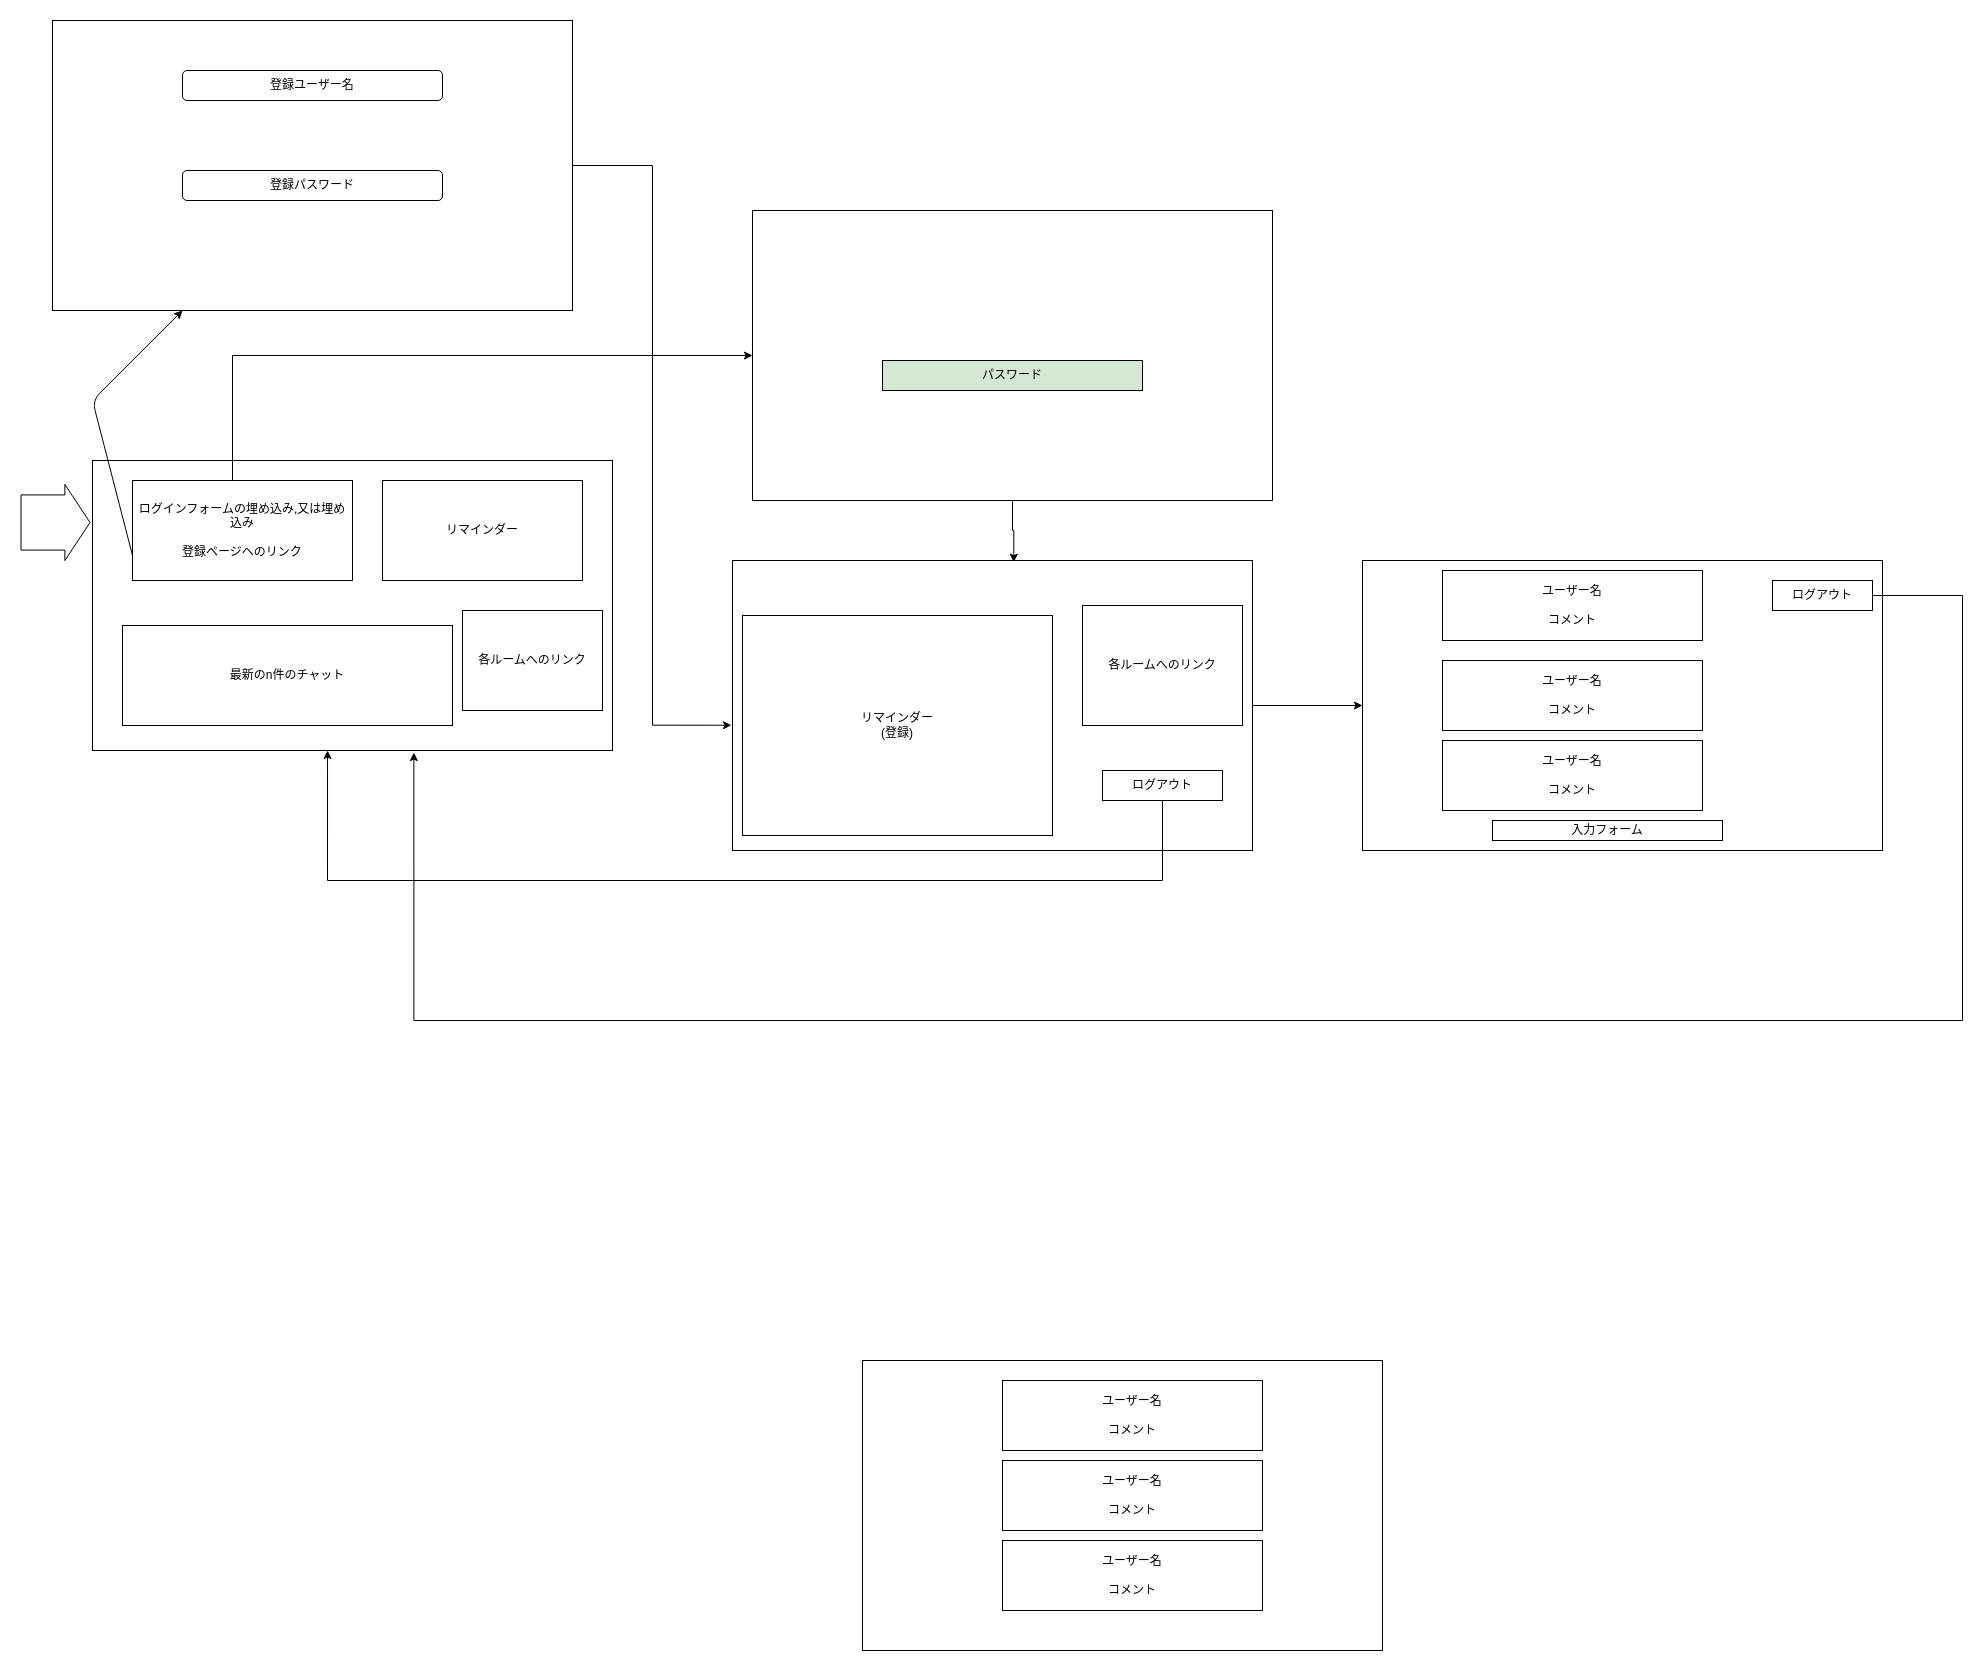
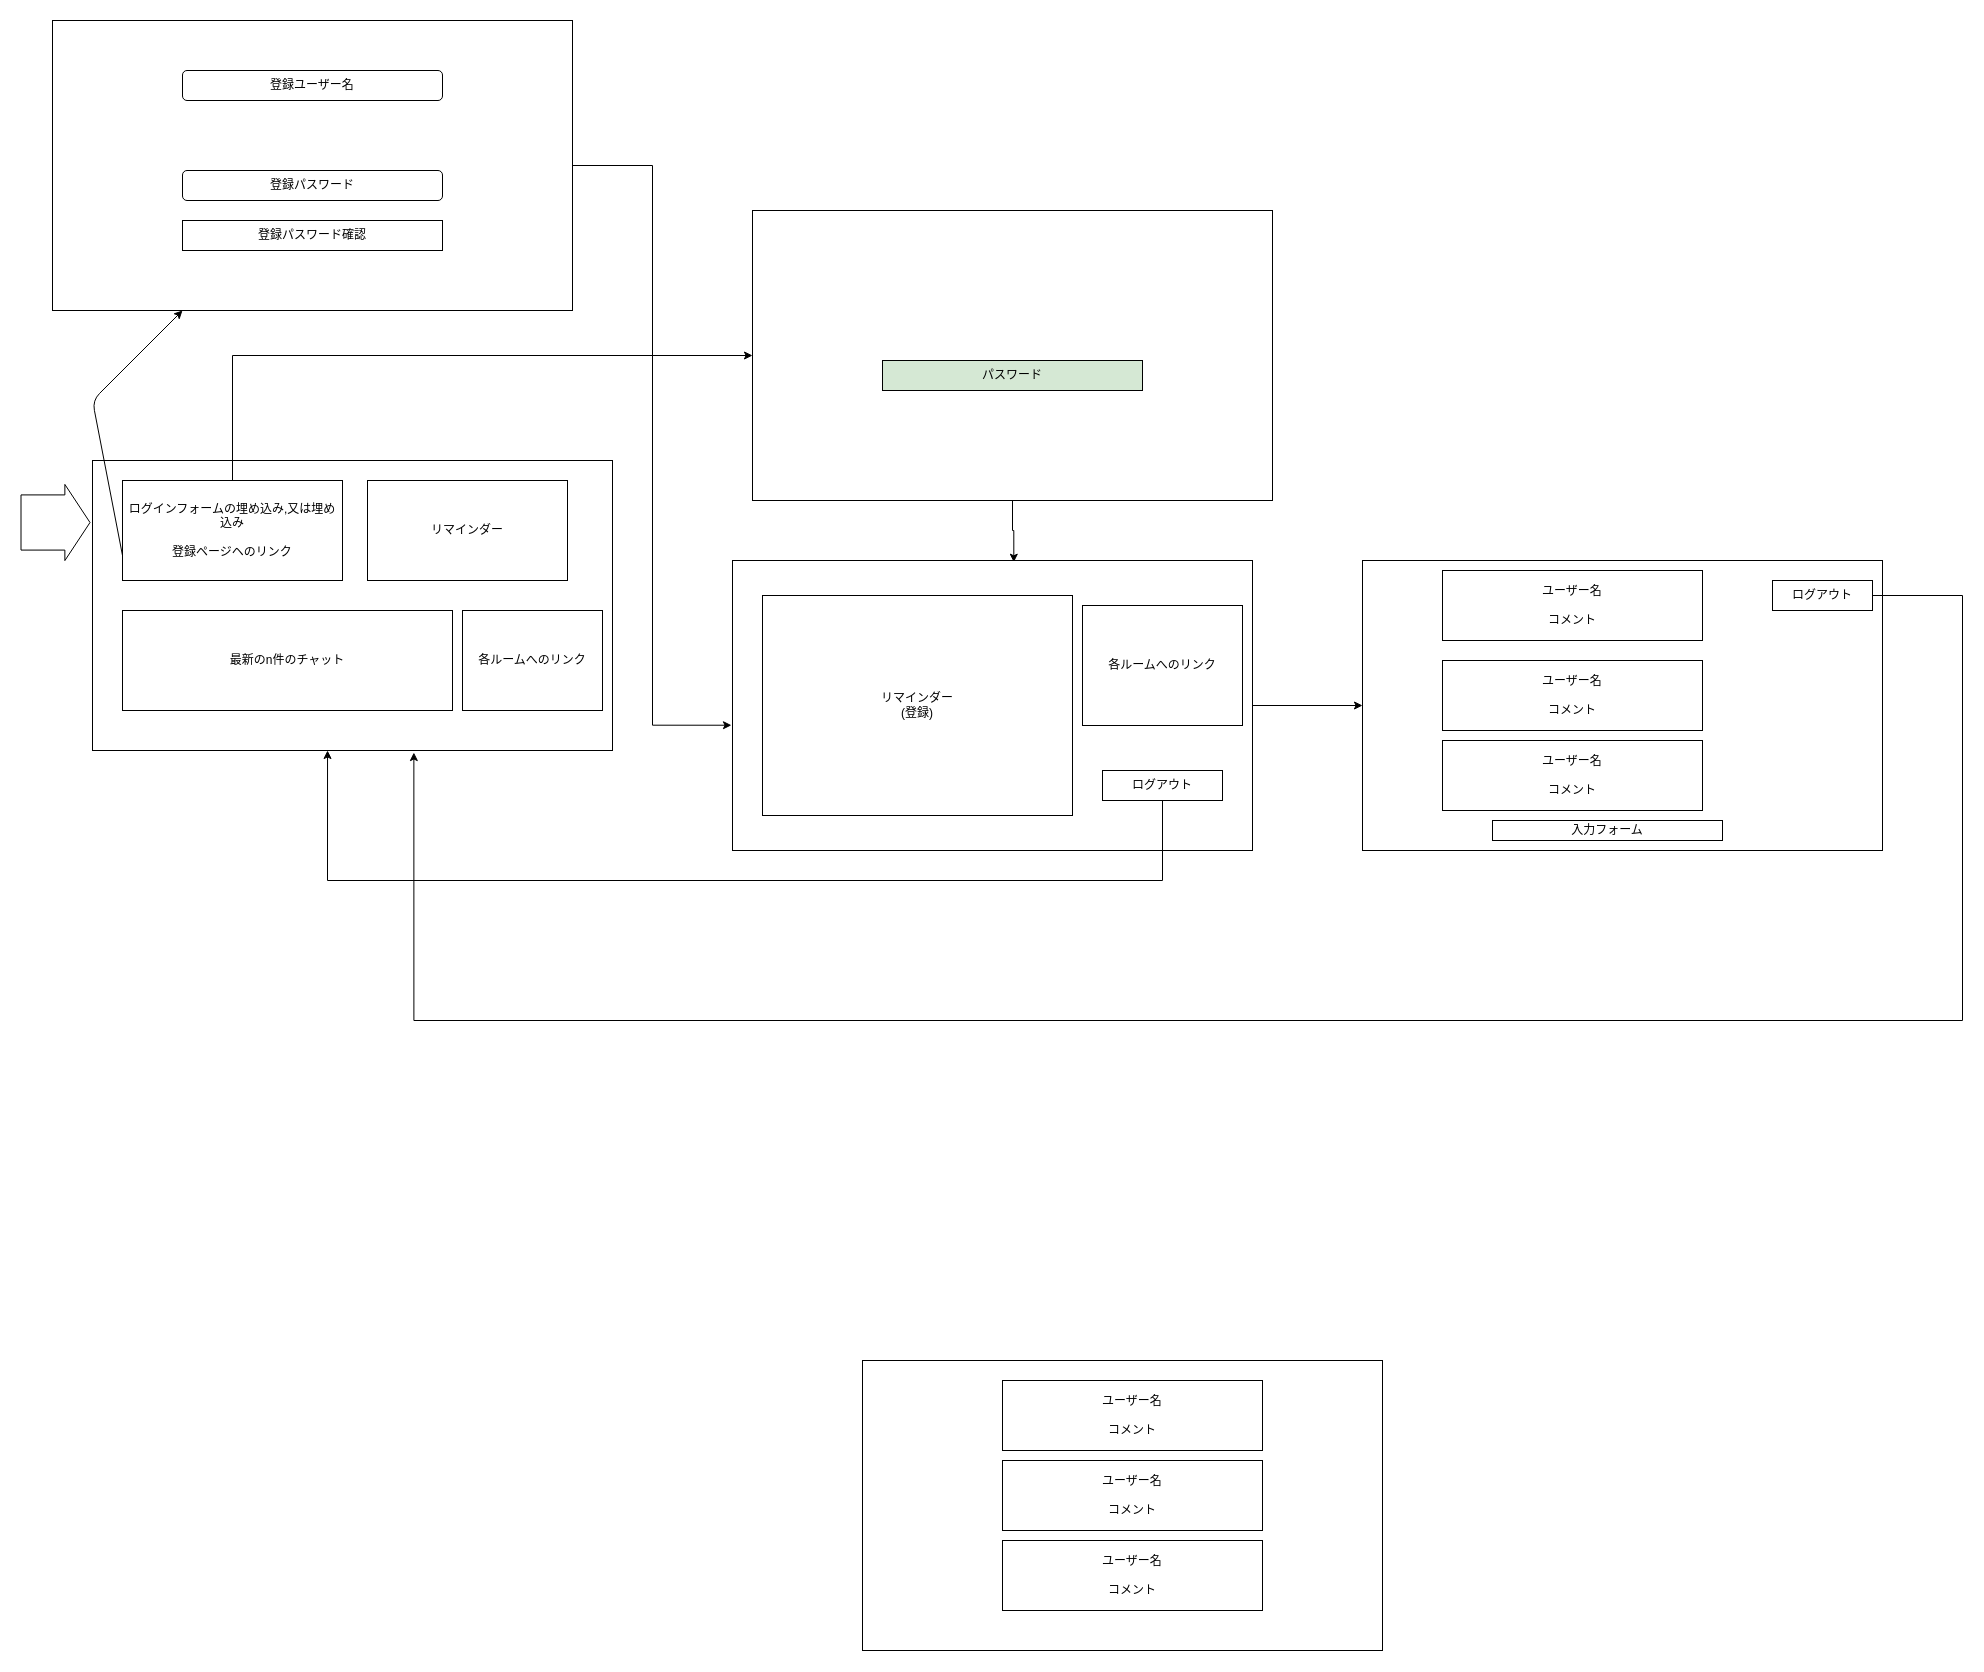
none -> (313, 236)
(243, 531) -> (233, 531)
(483, 531) -> (468, 531)
(288, 676) -> (288, 661)
(898, 726) -> (918, 706)
